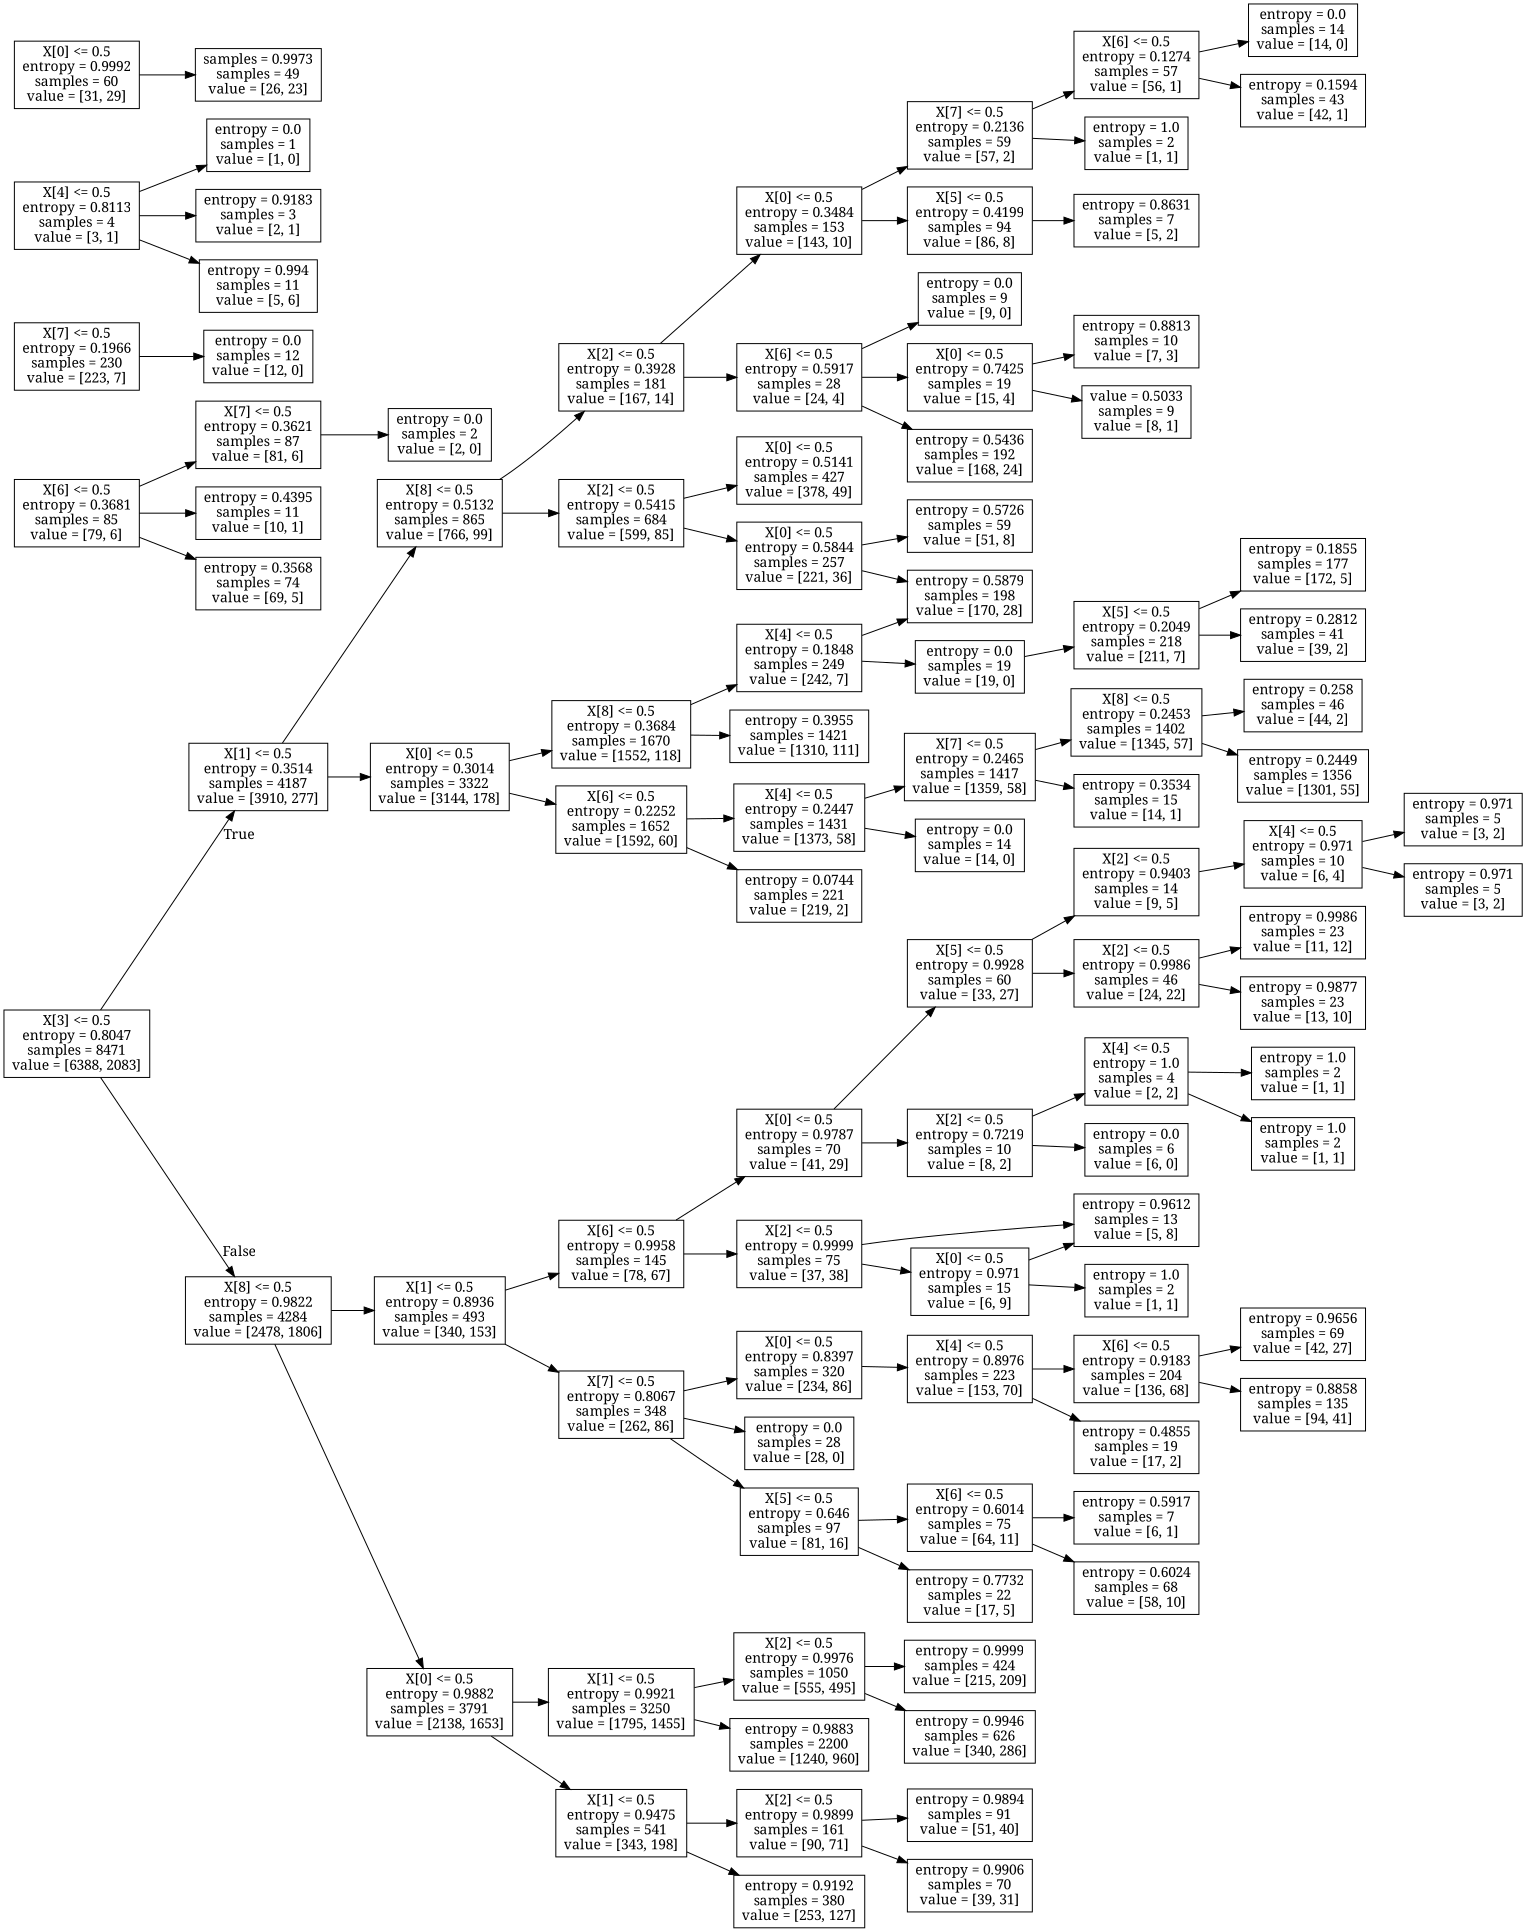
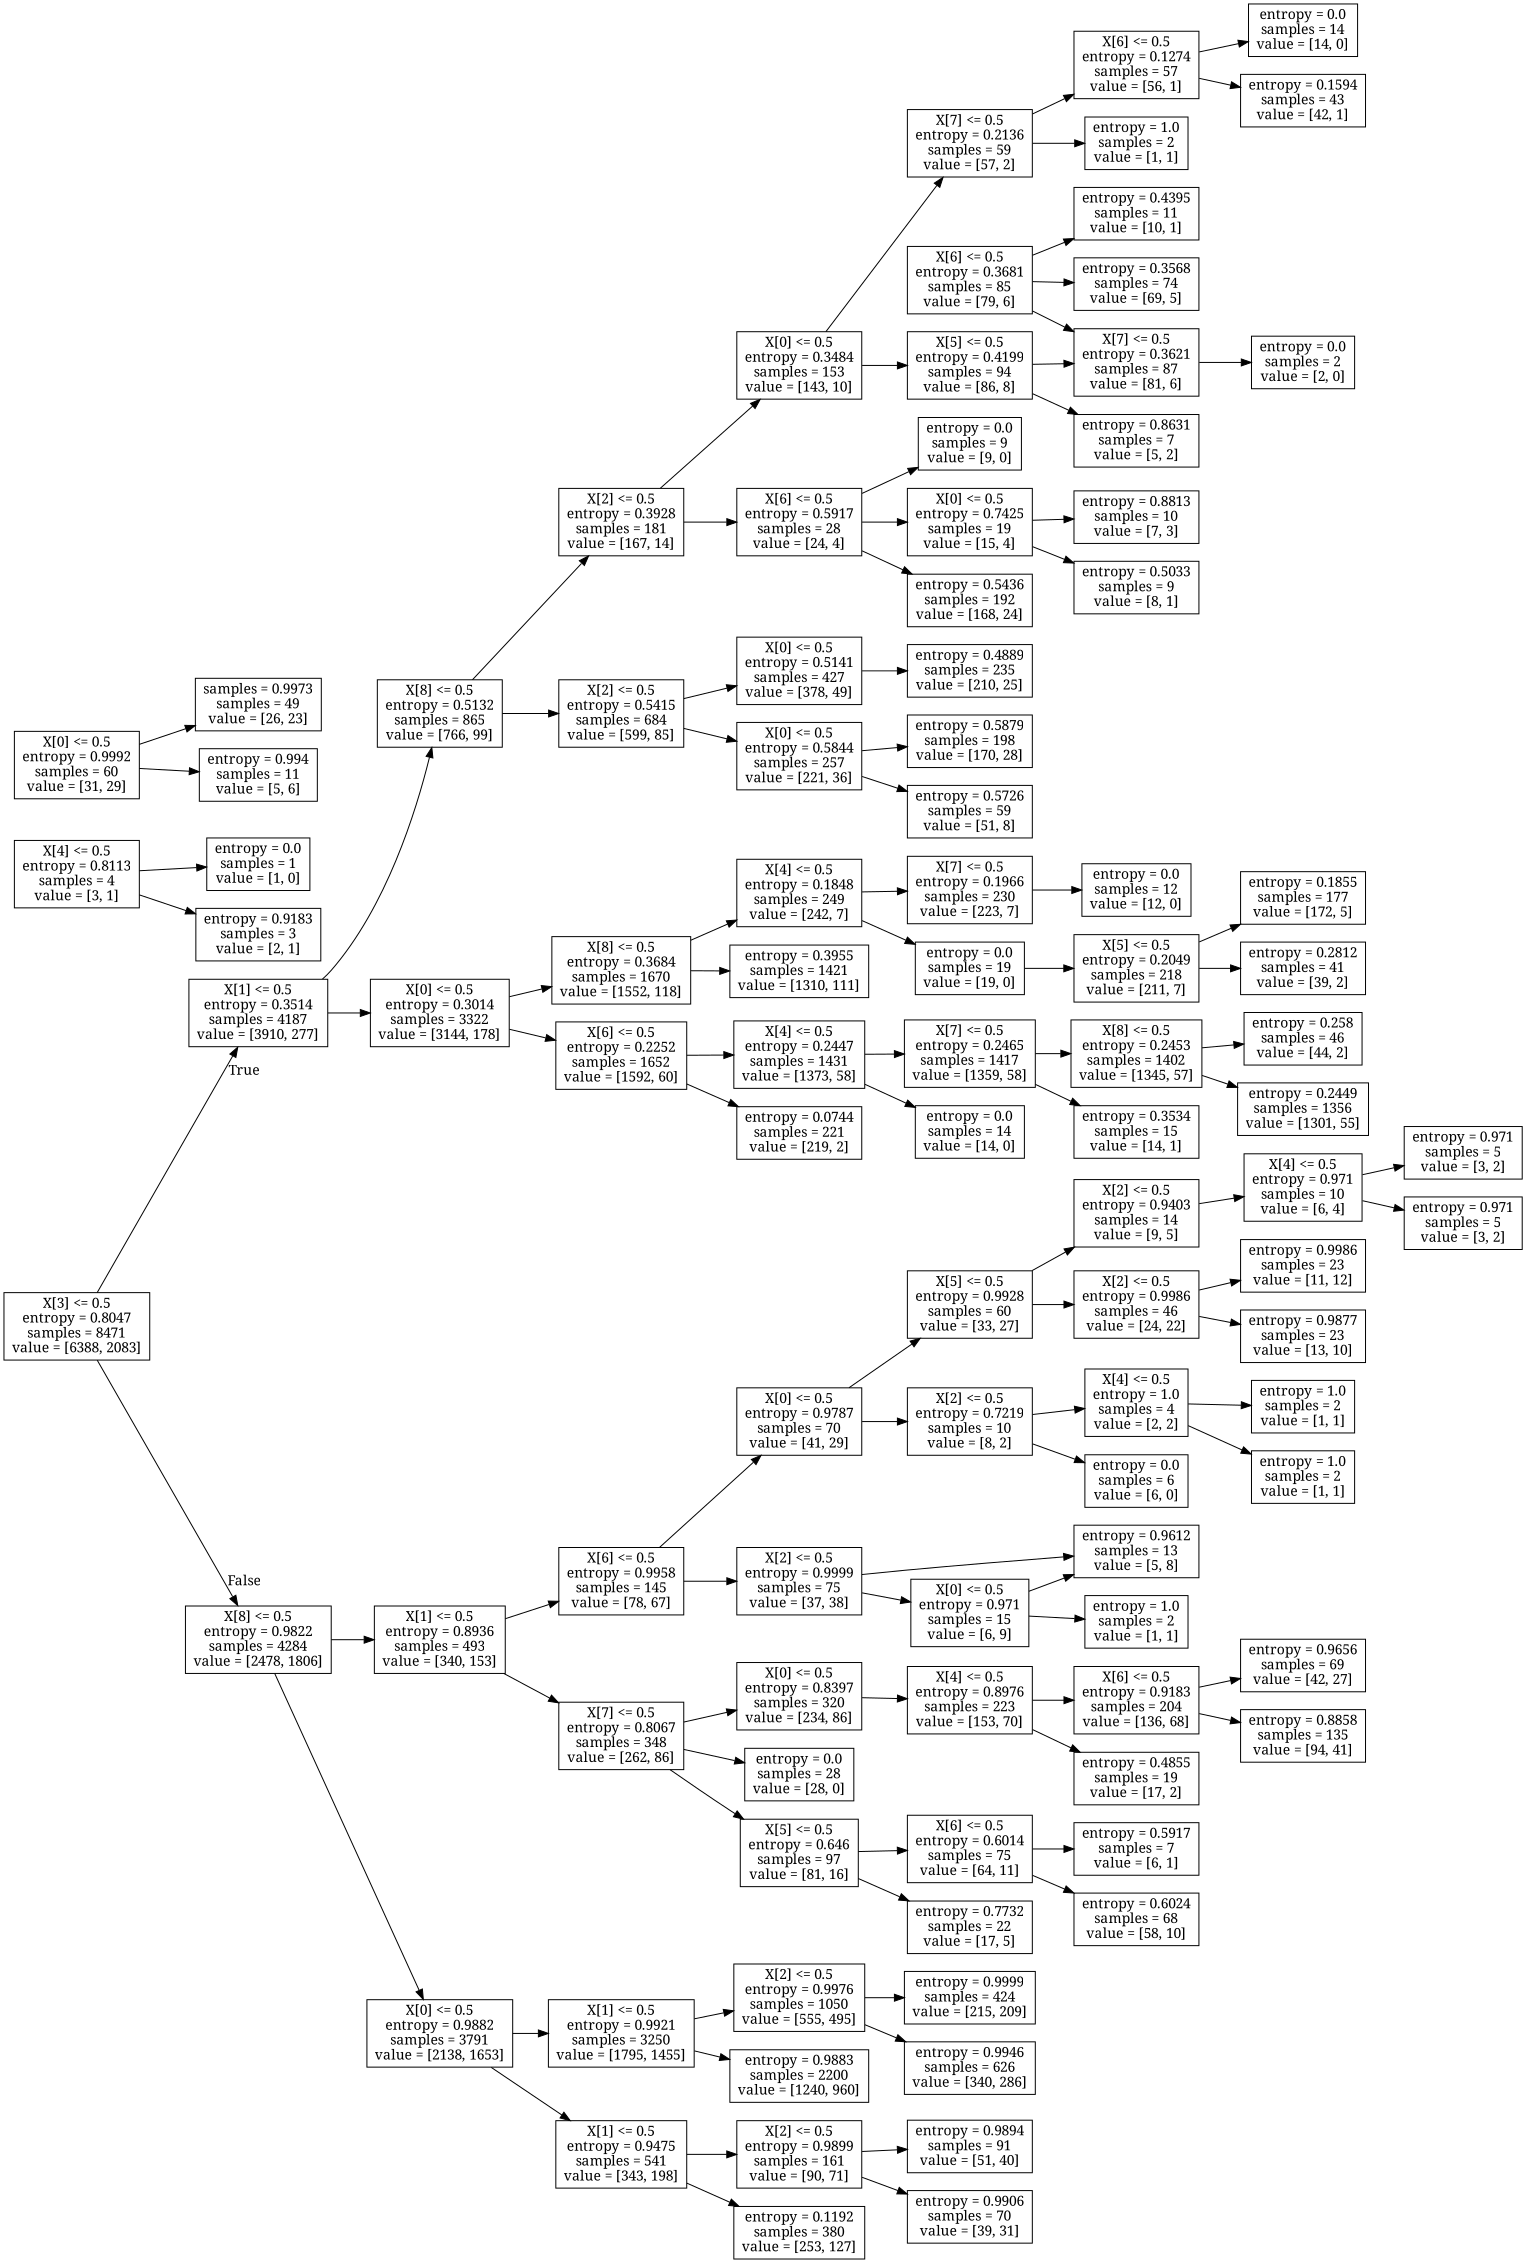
(165, 250) -> (164, 770)
none -> (1048, 364)
(1136, 412) -> (1136, 588)
(880, 629) -> (880, 892)
none -> (970, 671)
(799, 1902) -> (799, 2233)
